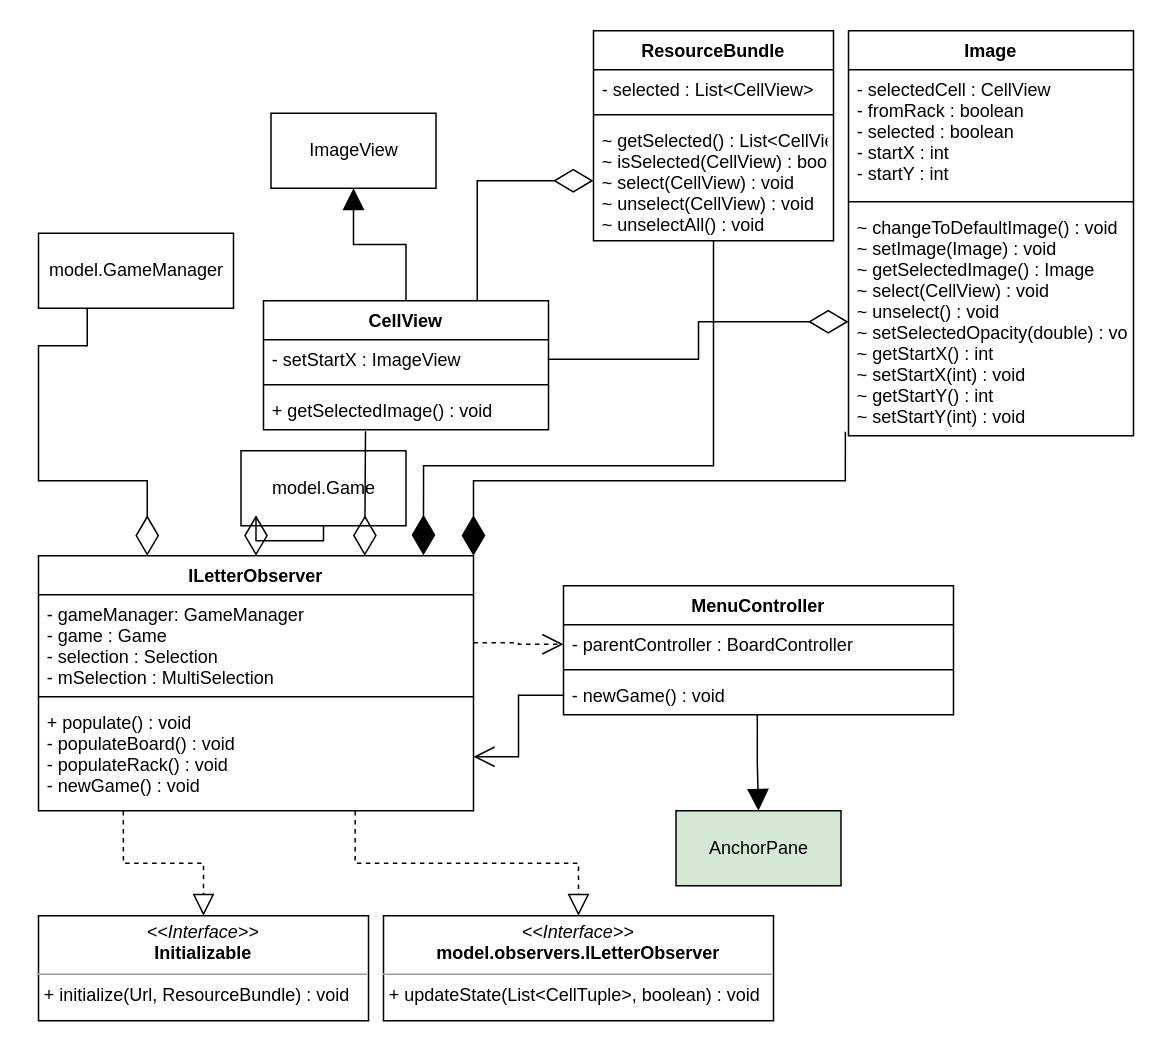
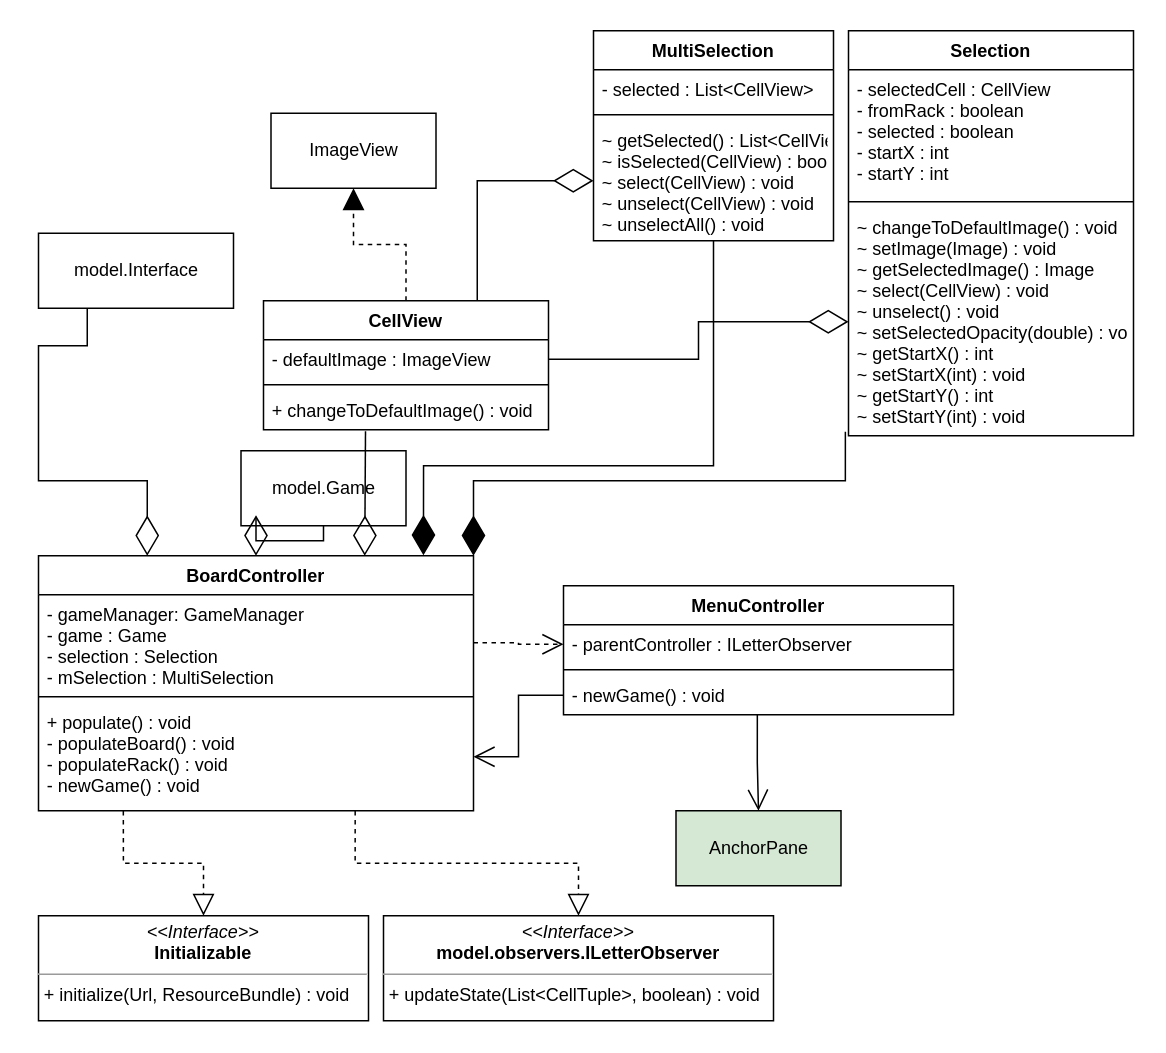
(713, 51) -> (713, 51)
(990, 51) -> (990, 51)
(389, 245) -> (389, 245)
(137, 271) -> (137, 271)
(376, 360) -> (389, 360)
(394, 411) -> (414, 411)
(255, 576) -> (255, 576)
(734, 645) -> (739, 645)
(758, 789) -> (758, 796)
